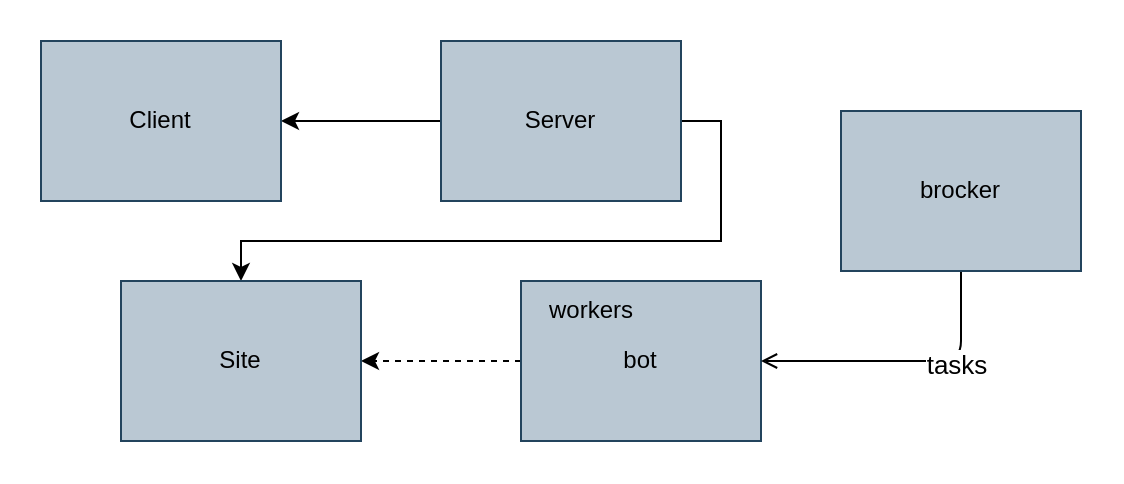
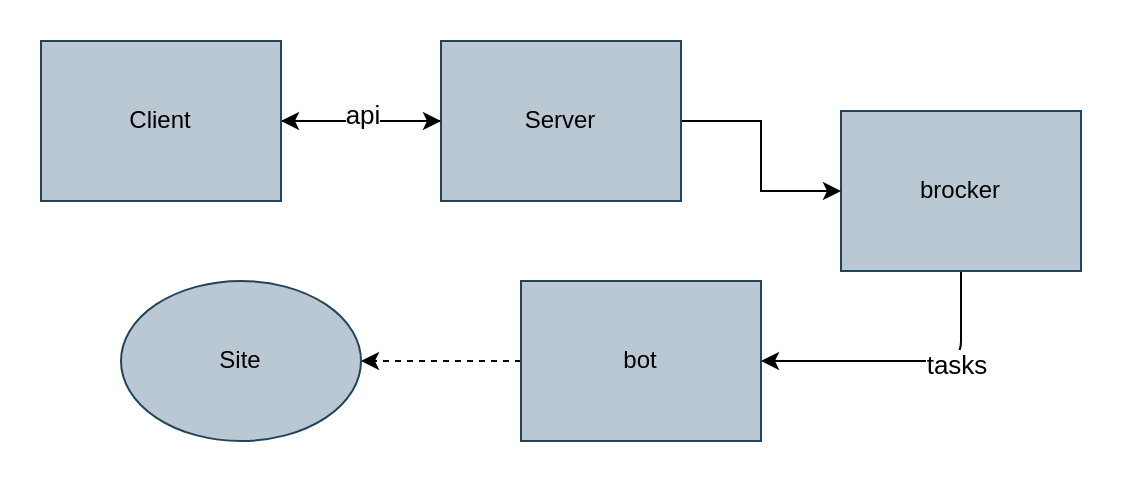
none -> (282, 121)
(529, 241) -> (761, 168)
(591, 311) -> none
(241, 361) -> (241, 361)
(773, 361) -> (776, 361)
